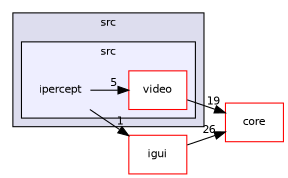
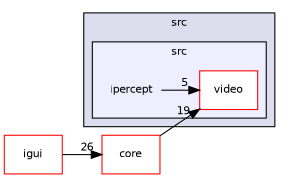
(201, 105) -> (175, 125)
(105, 120) -> none
